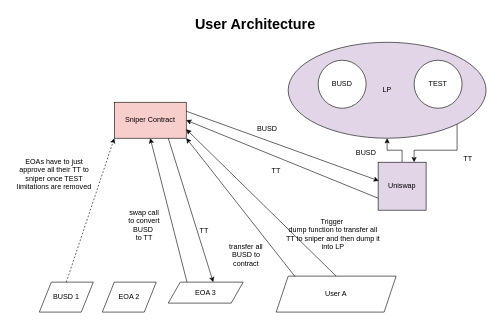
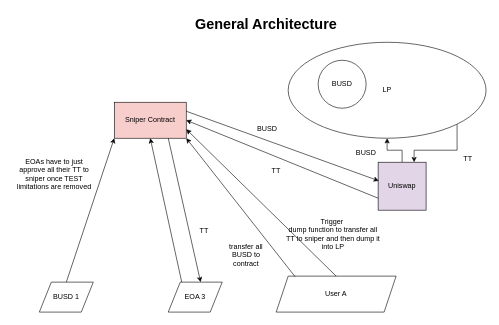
(228, 11) -> (233, 11)
(438, 84) -> none
(387, 90) -> (387, 90)
(90, 212) -> (90, 212)
(144, 225) -> none
(206, 293) -> (195, 297)
(129, 297) -> none
